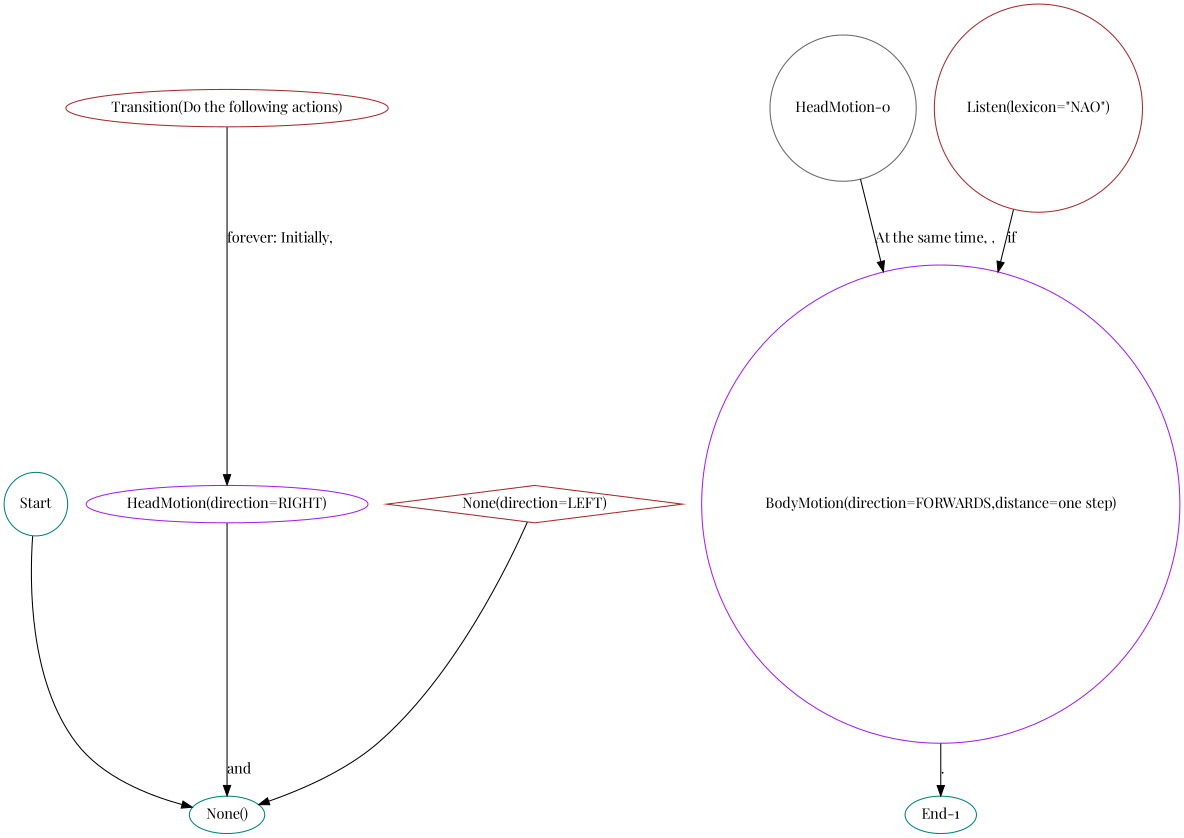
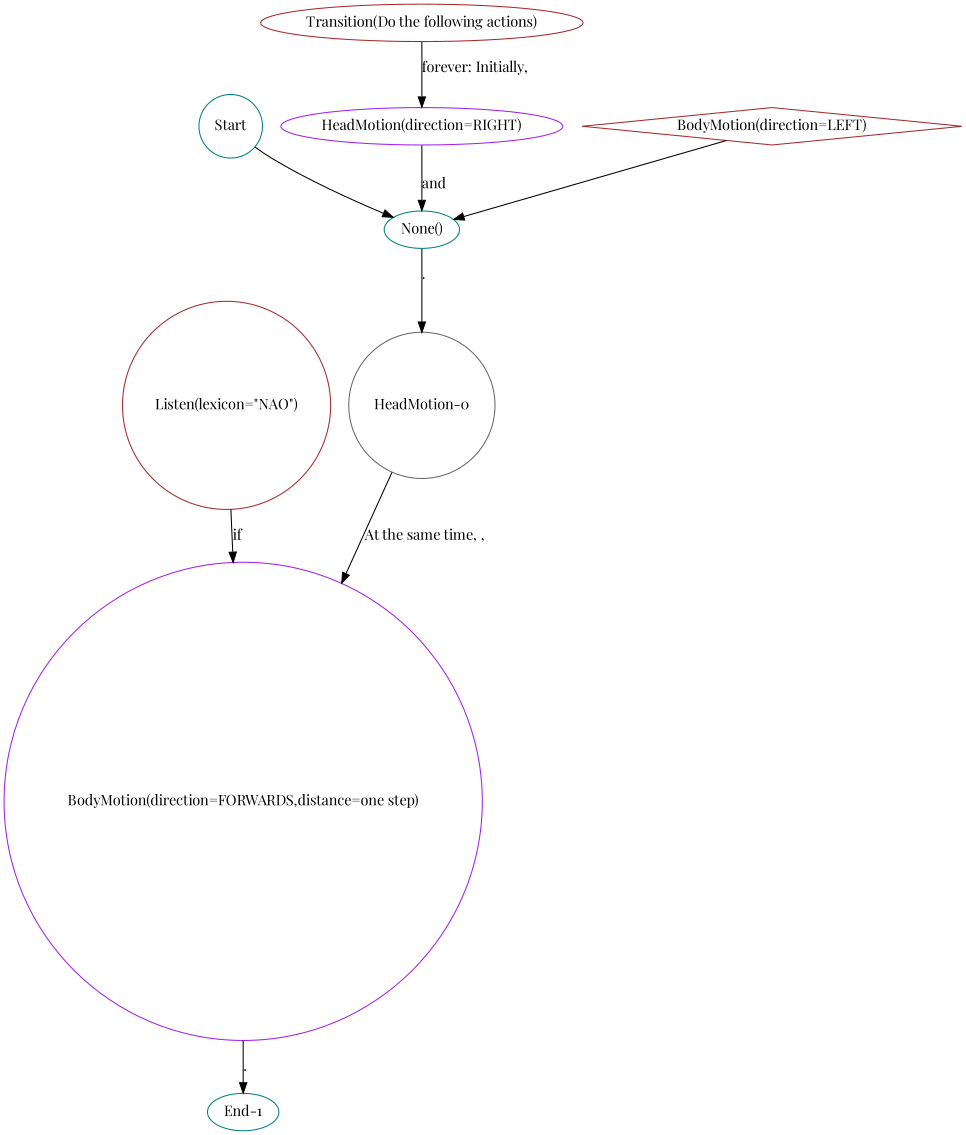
none -> (422, 285)
(535, 504) -> (772, 126)
